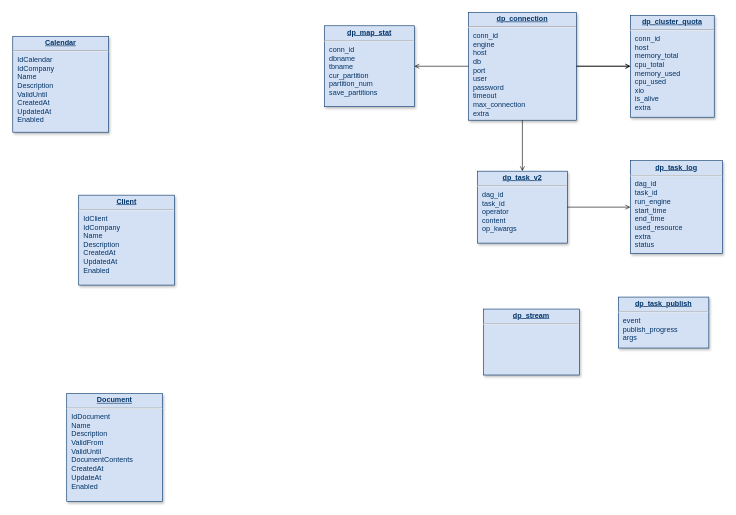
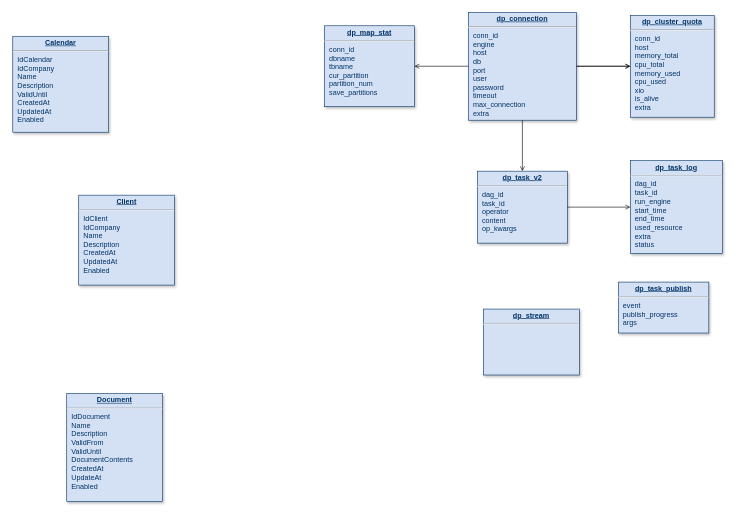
(664, 323) -> (664, 308)
